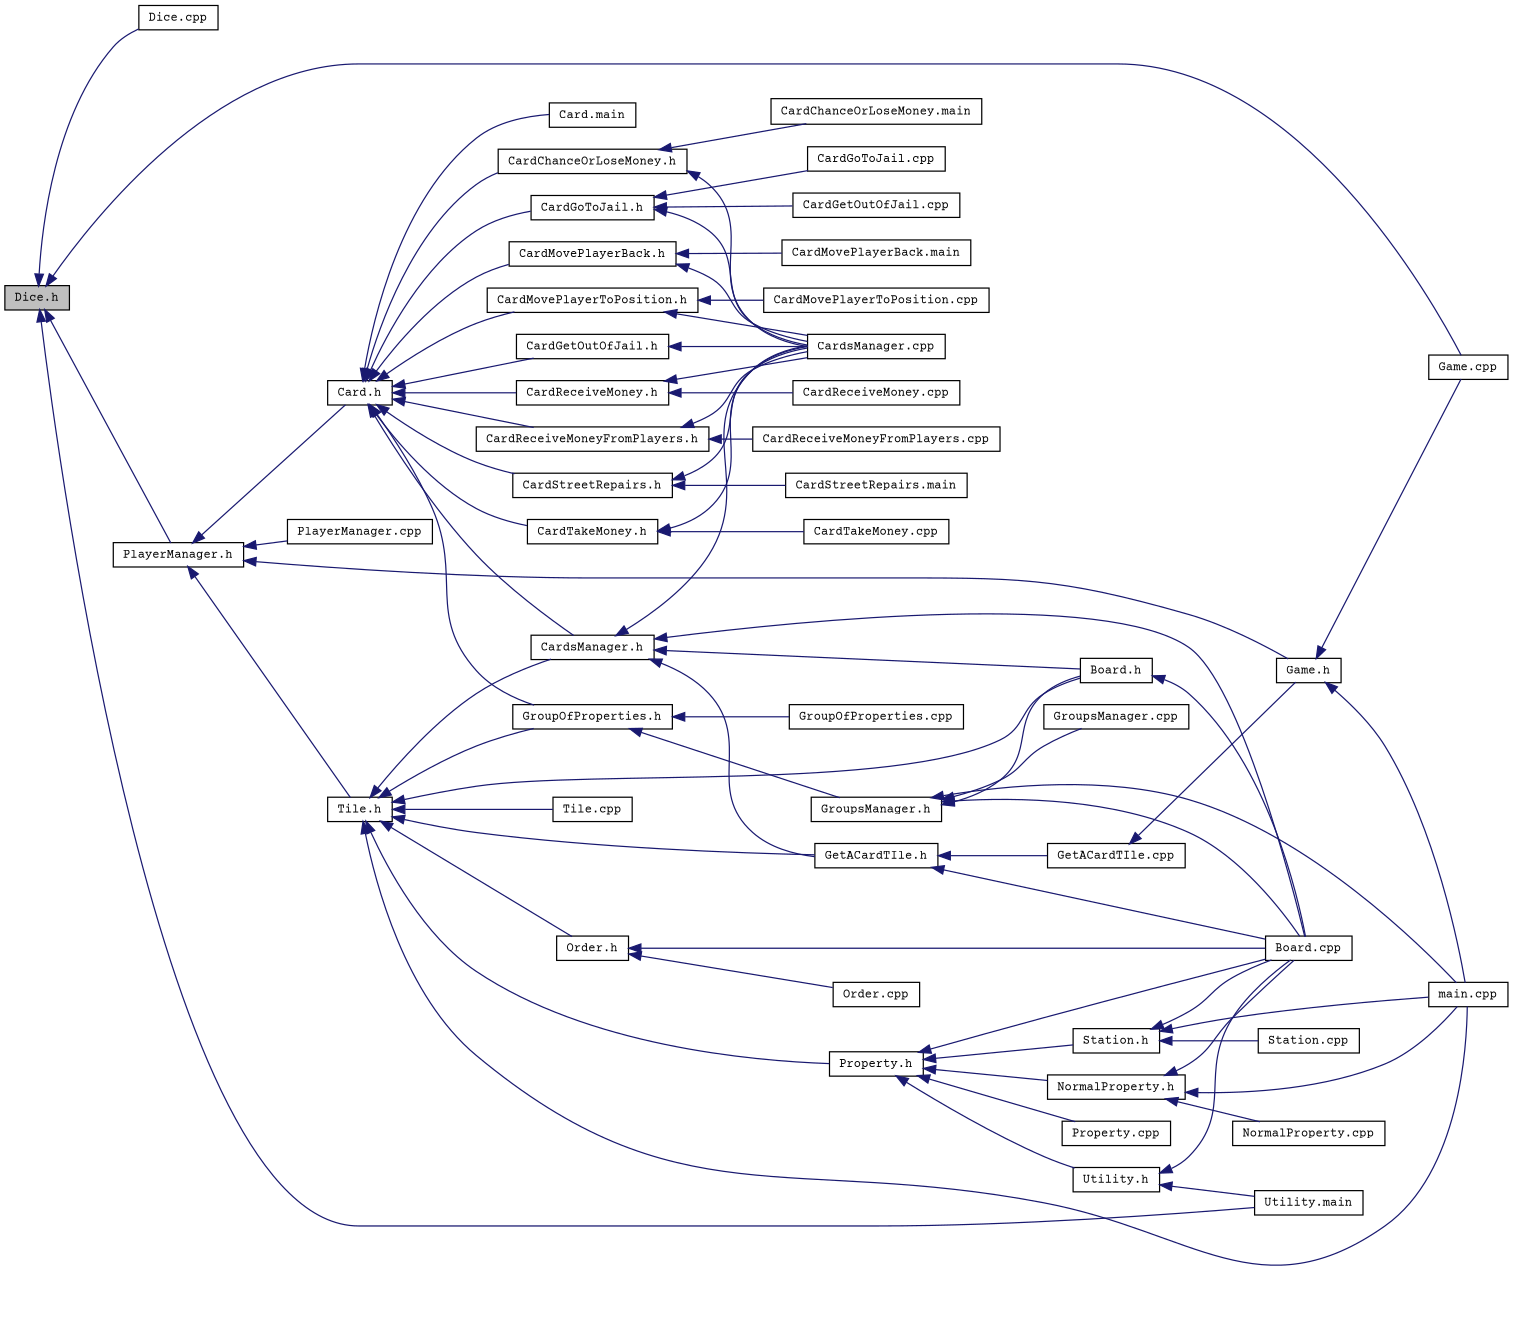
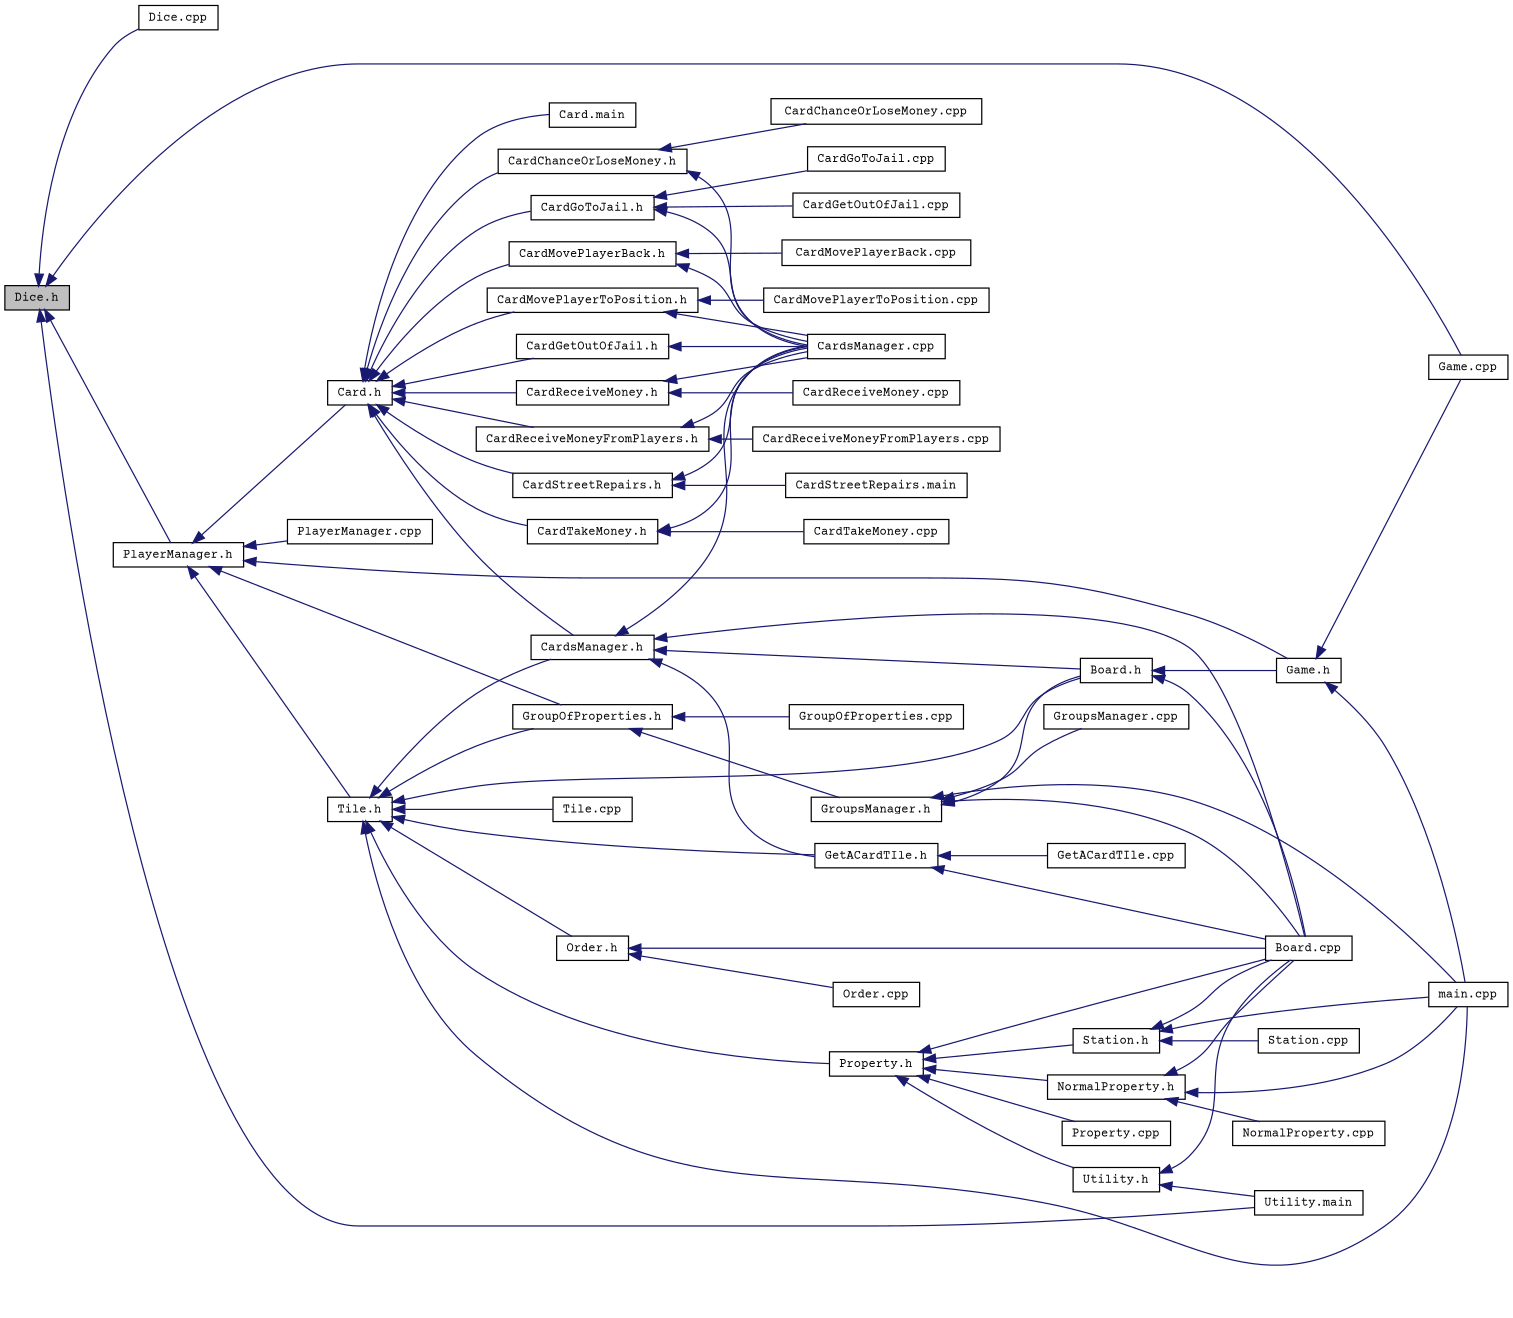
(876, 111) -> (876, 111)
(876, 253) -> (876, 253)
(445, 563) -> (391, 638)
(1217, 759) -> (1221, 670)
